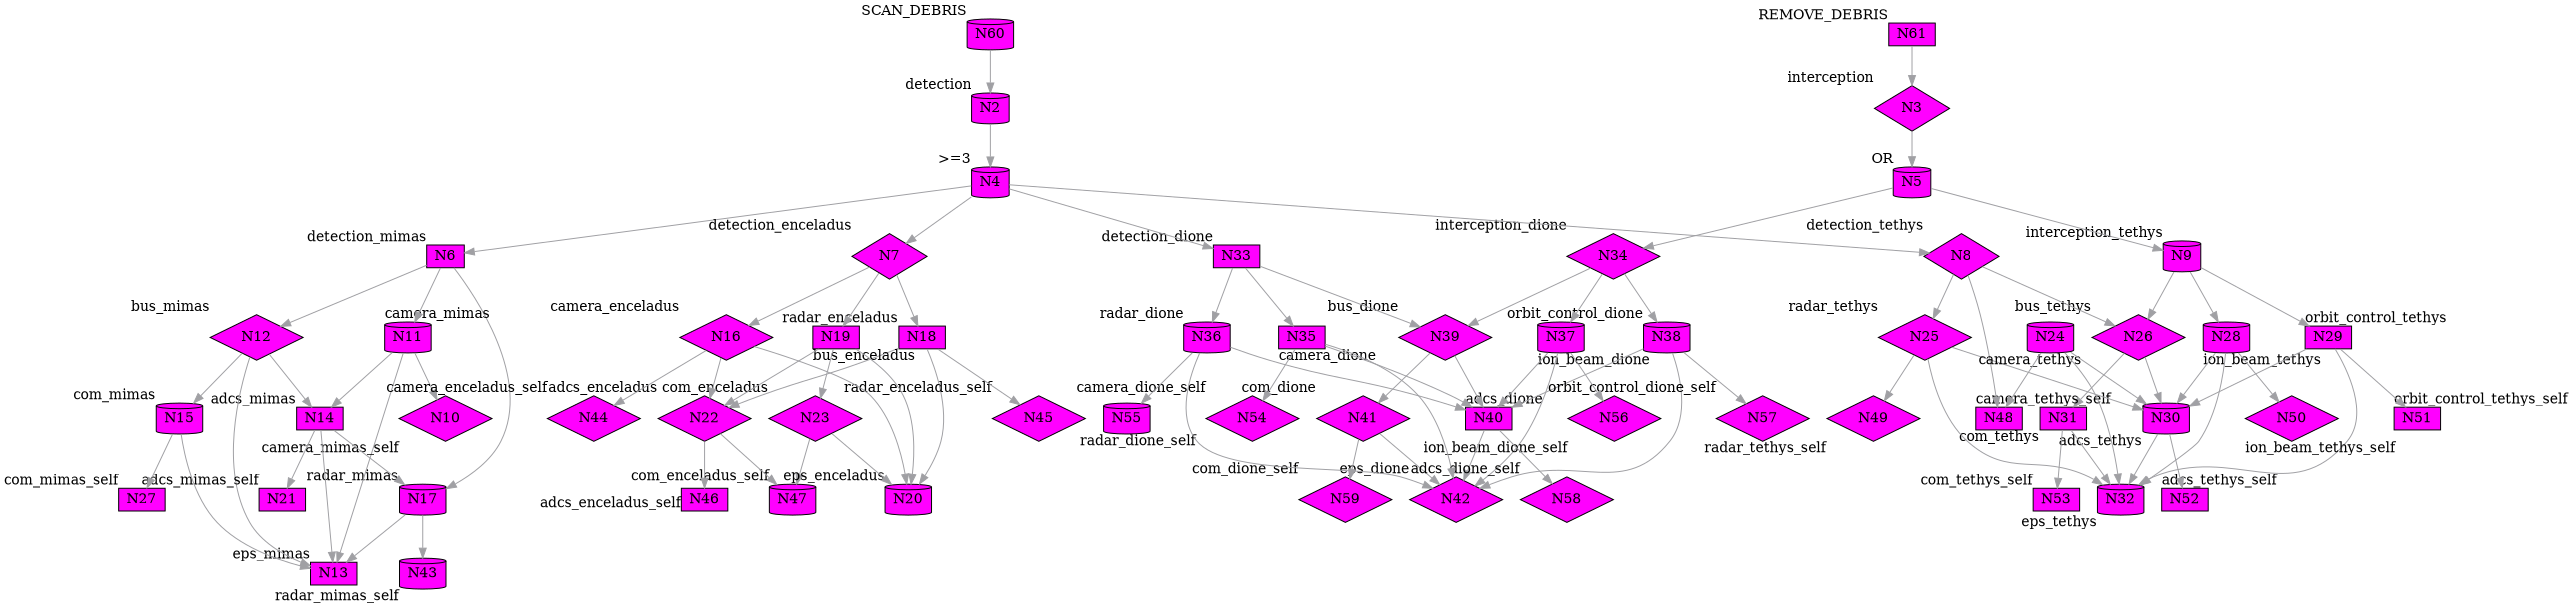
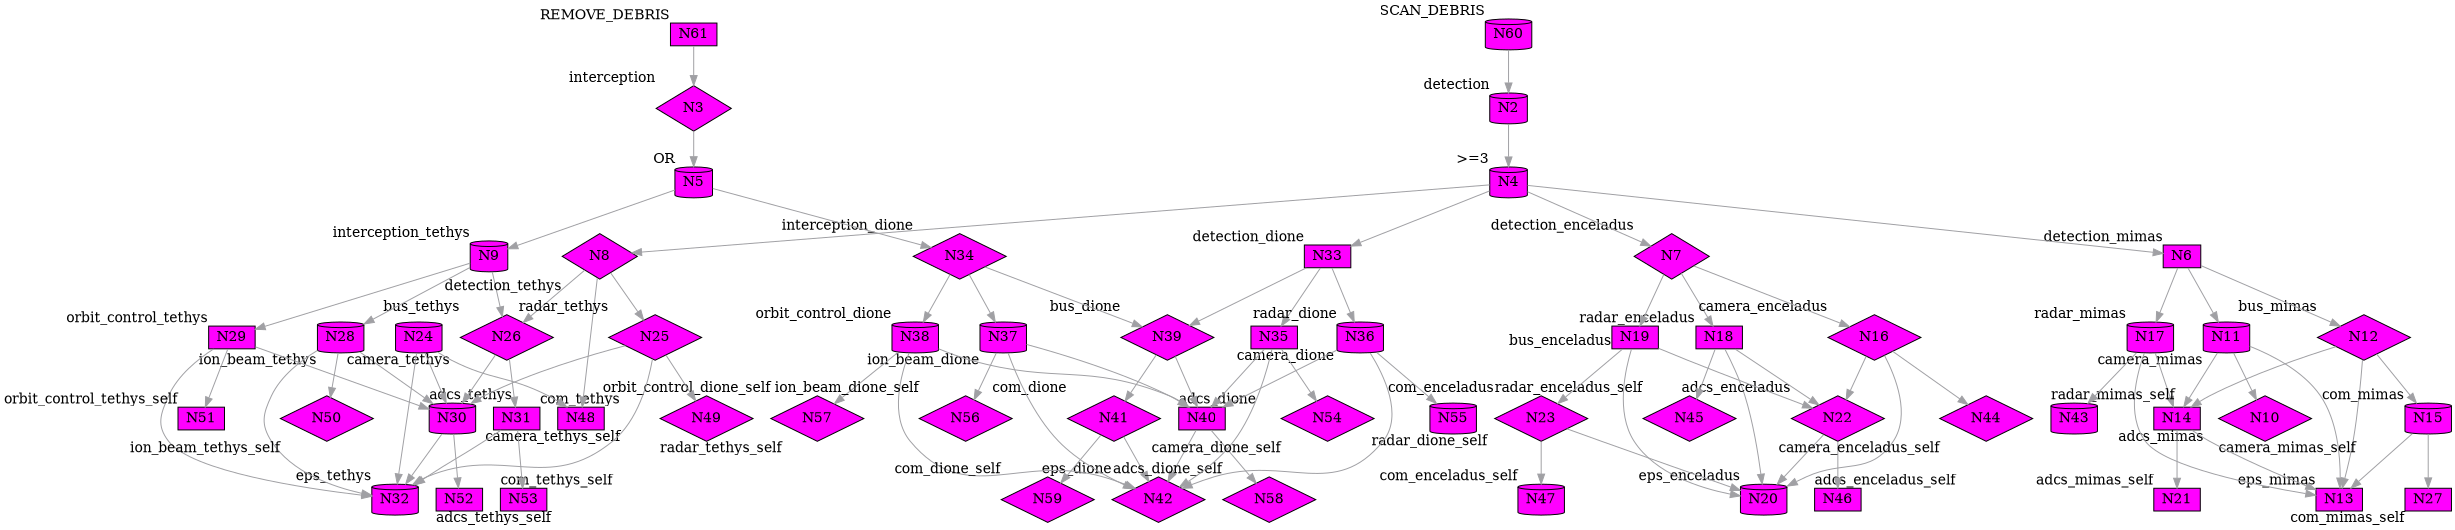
(364, 453) -> (2163, 375)
(745, 456) -> (1804, 456)
